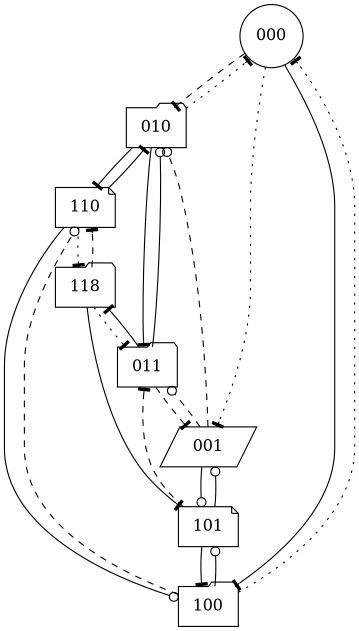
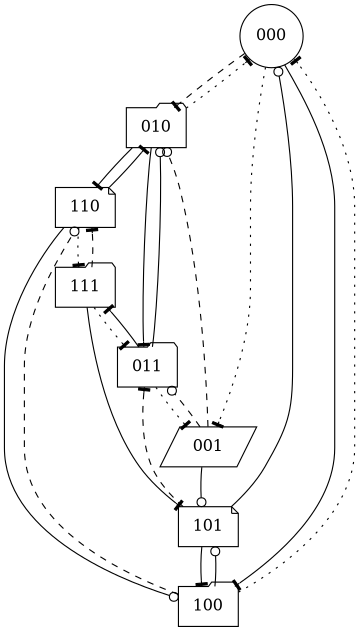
(85, 287) -> (85, 287)
(169, 405) -> (169, 405)
(216, 491) -> (293, 300)
